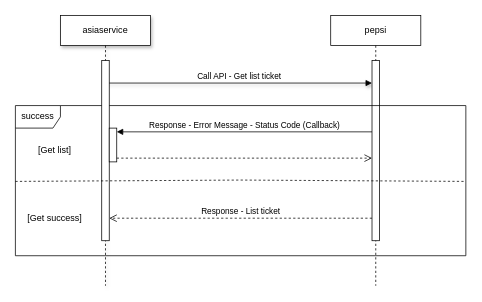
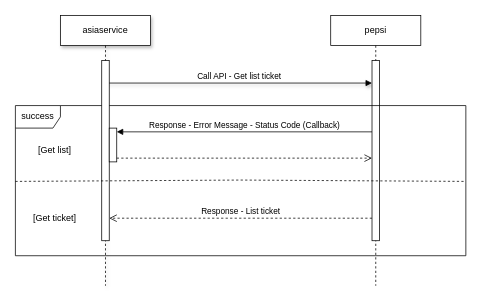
(55, 218) -> (55, 218)
